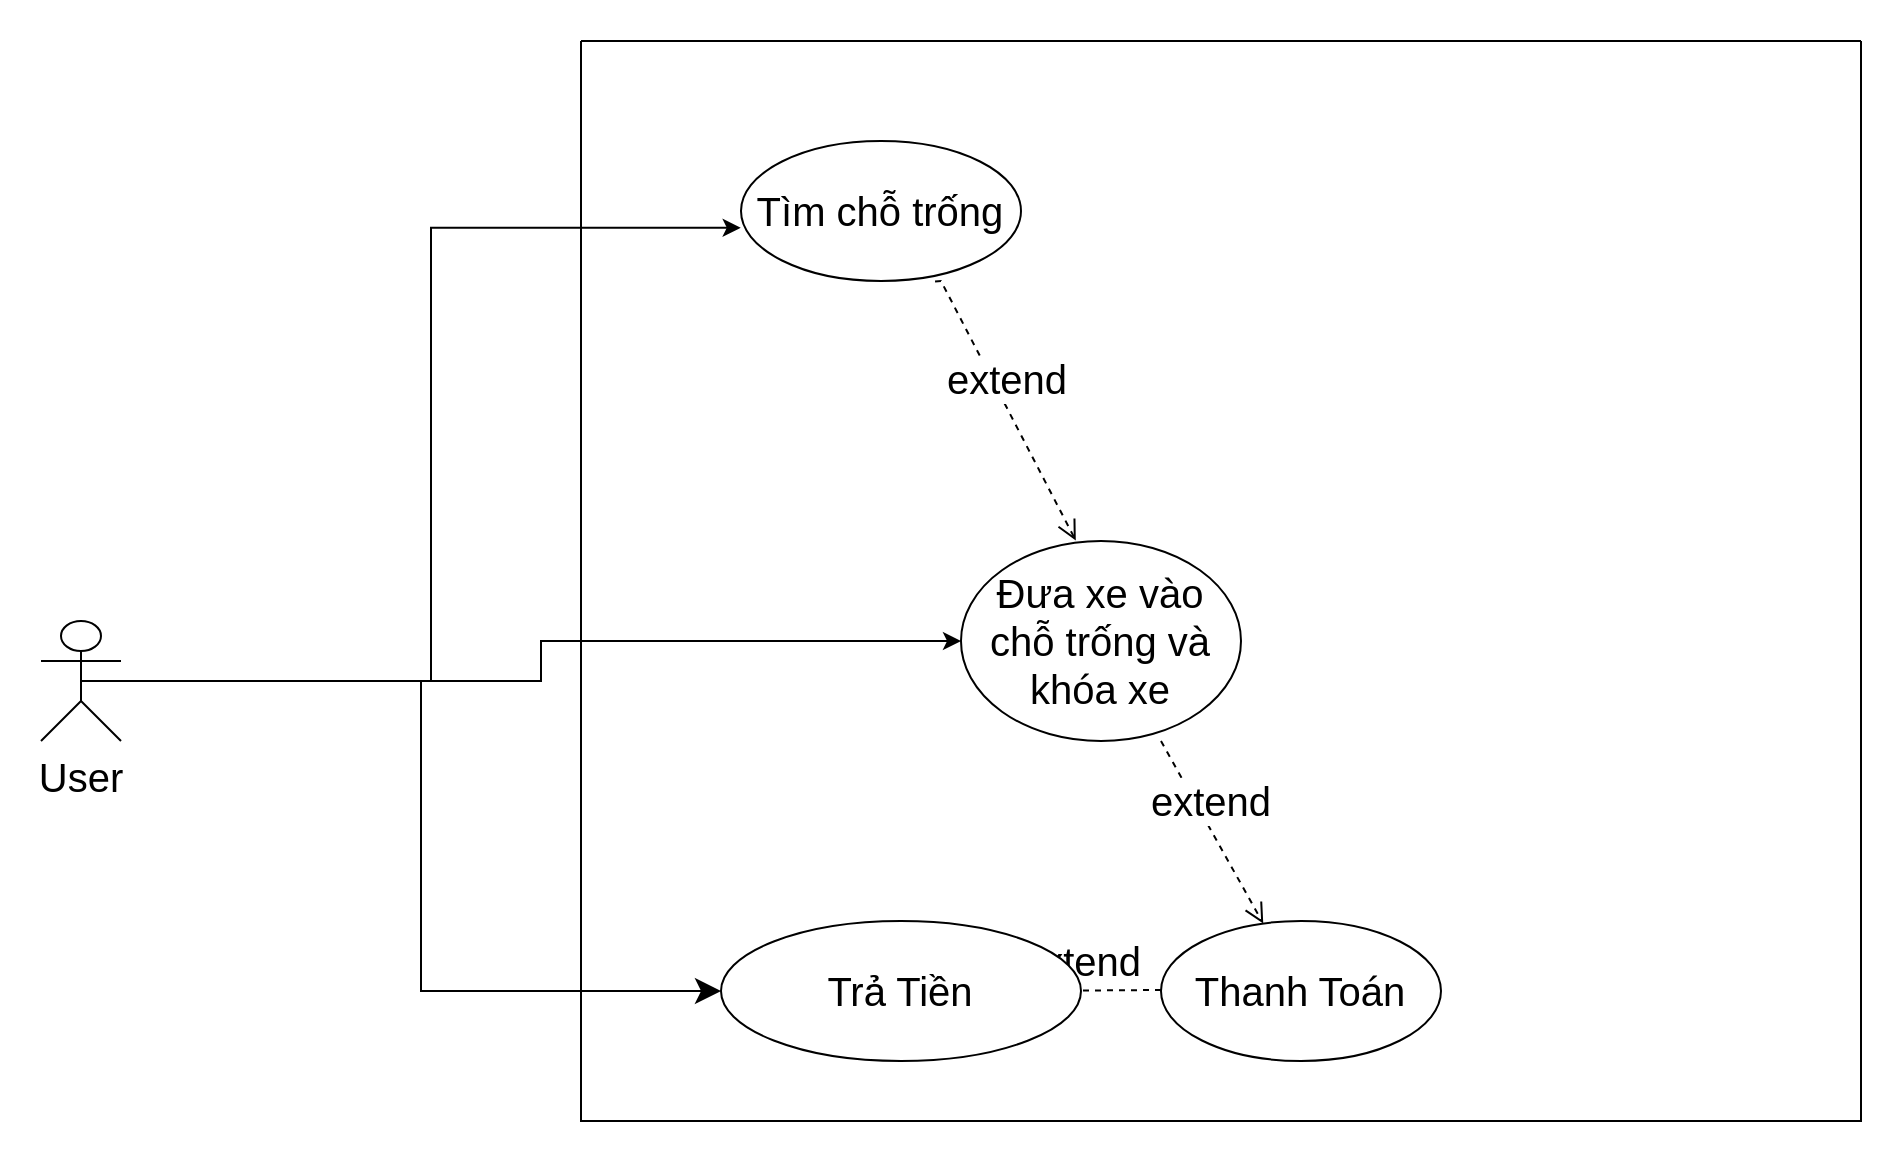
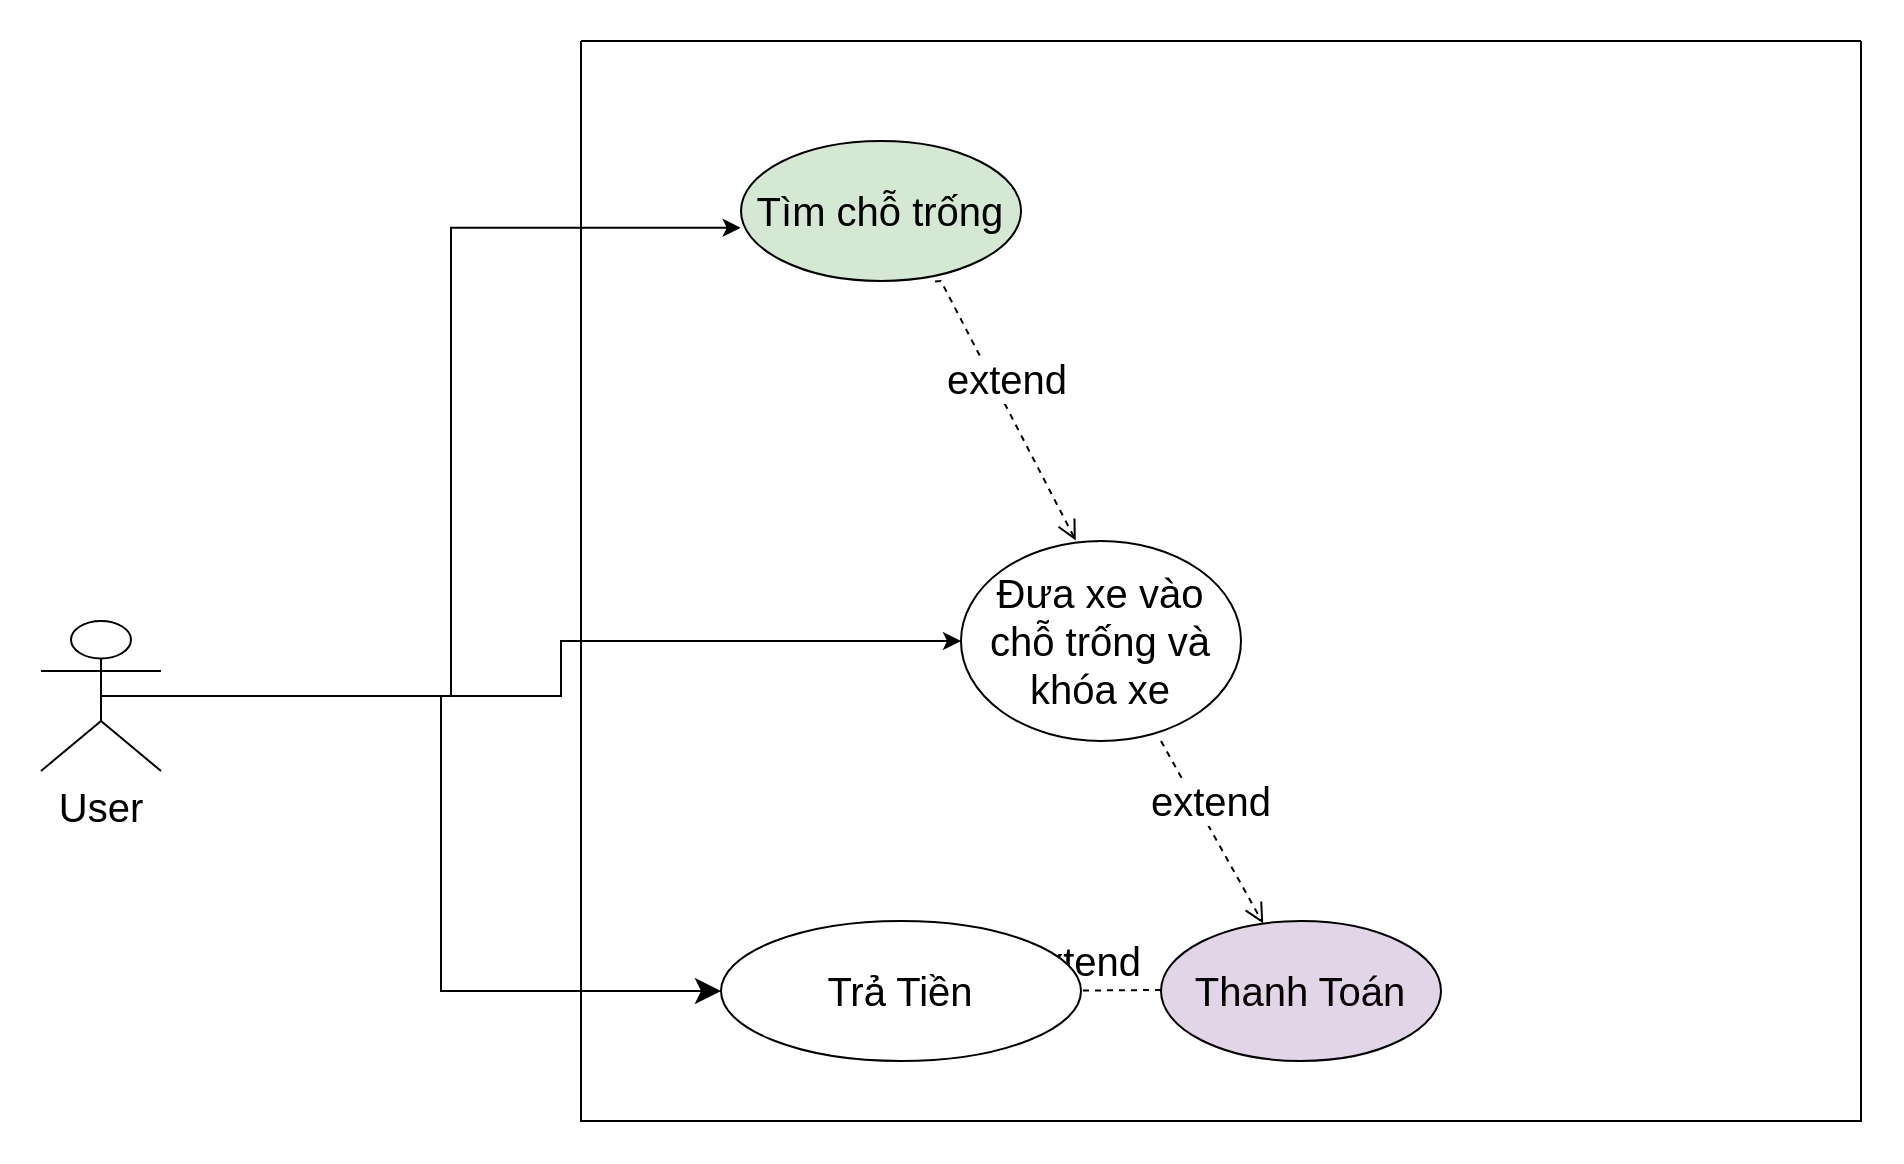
(881, 211) -> (881, 211)
(81, 681) -> (101, 696)
(1301, 991) -> (1301, 991)
